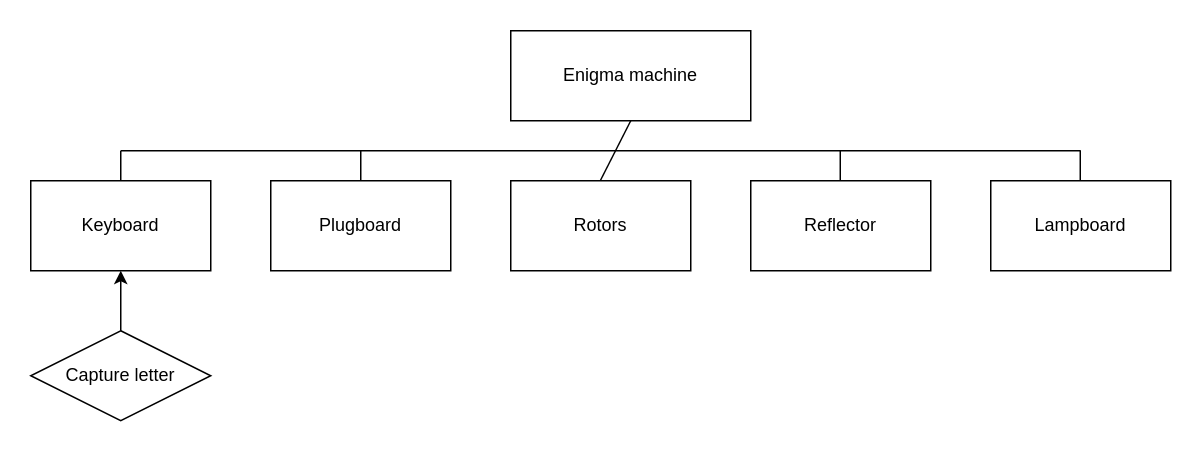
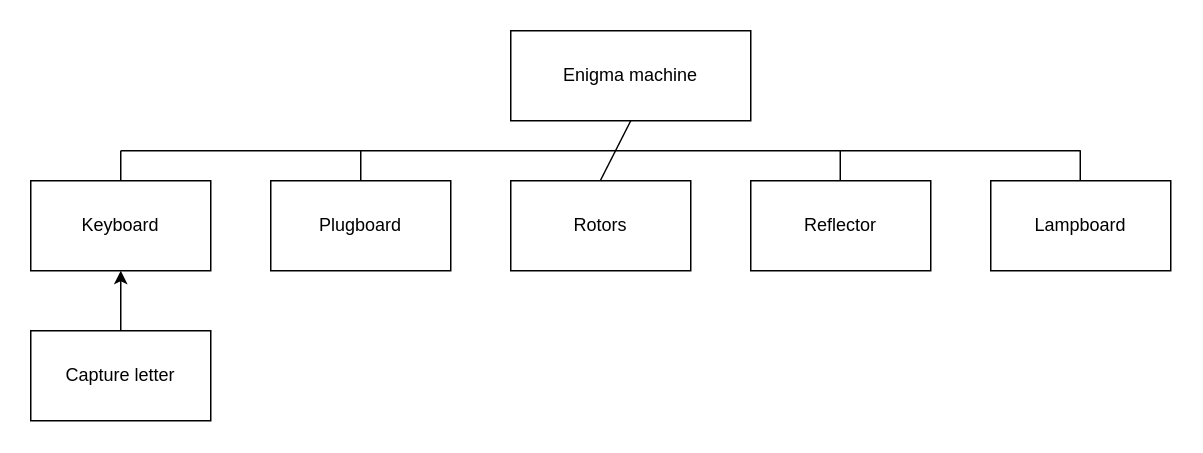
(121, 376) -> (121, 376)
